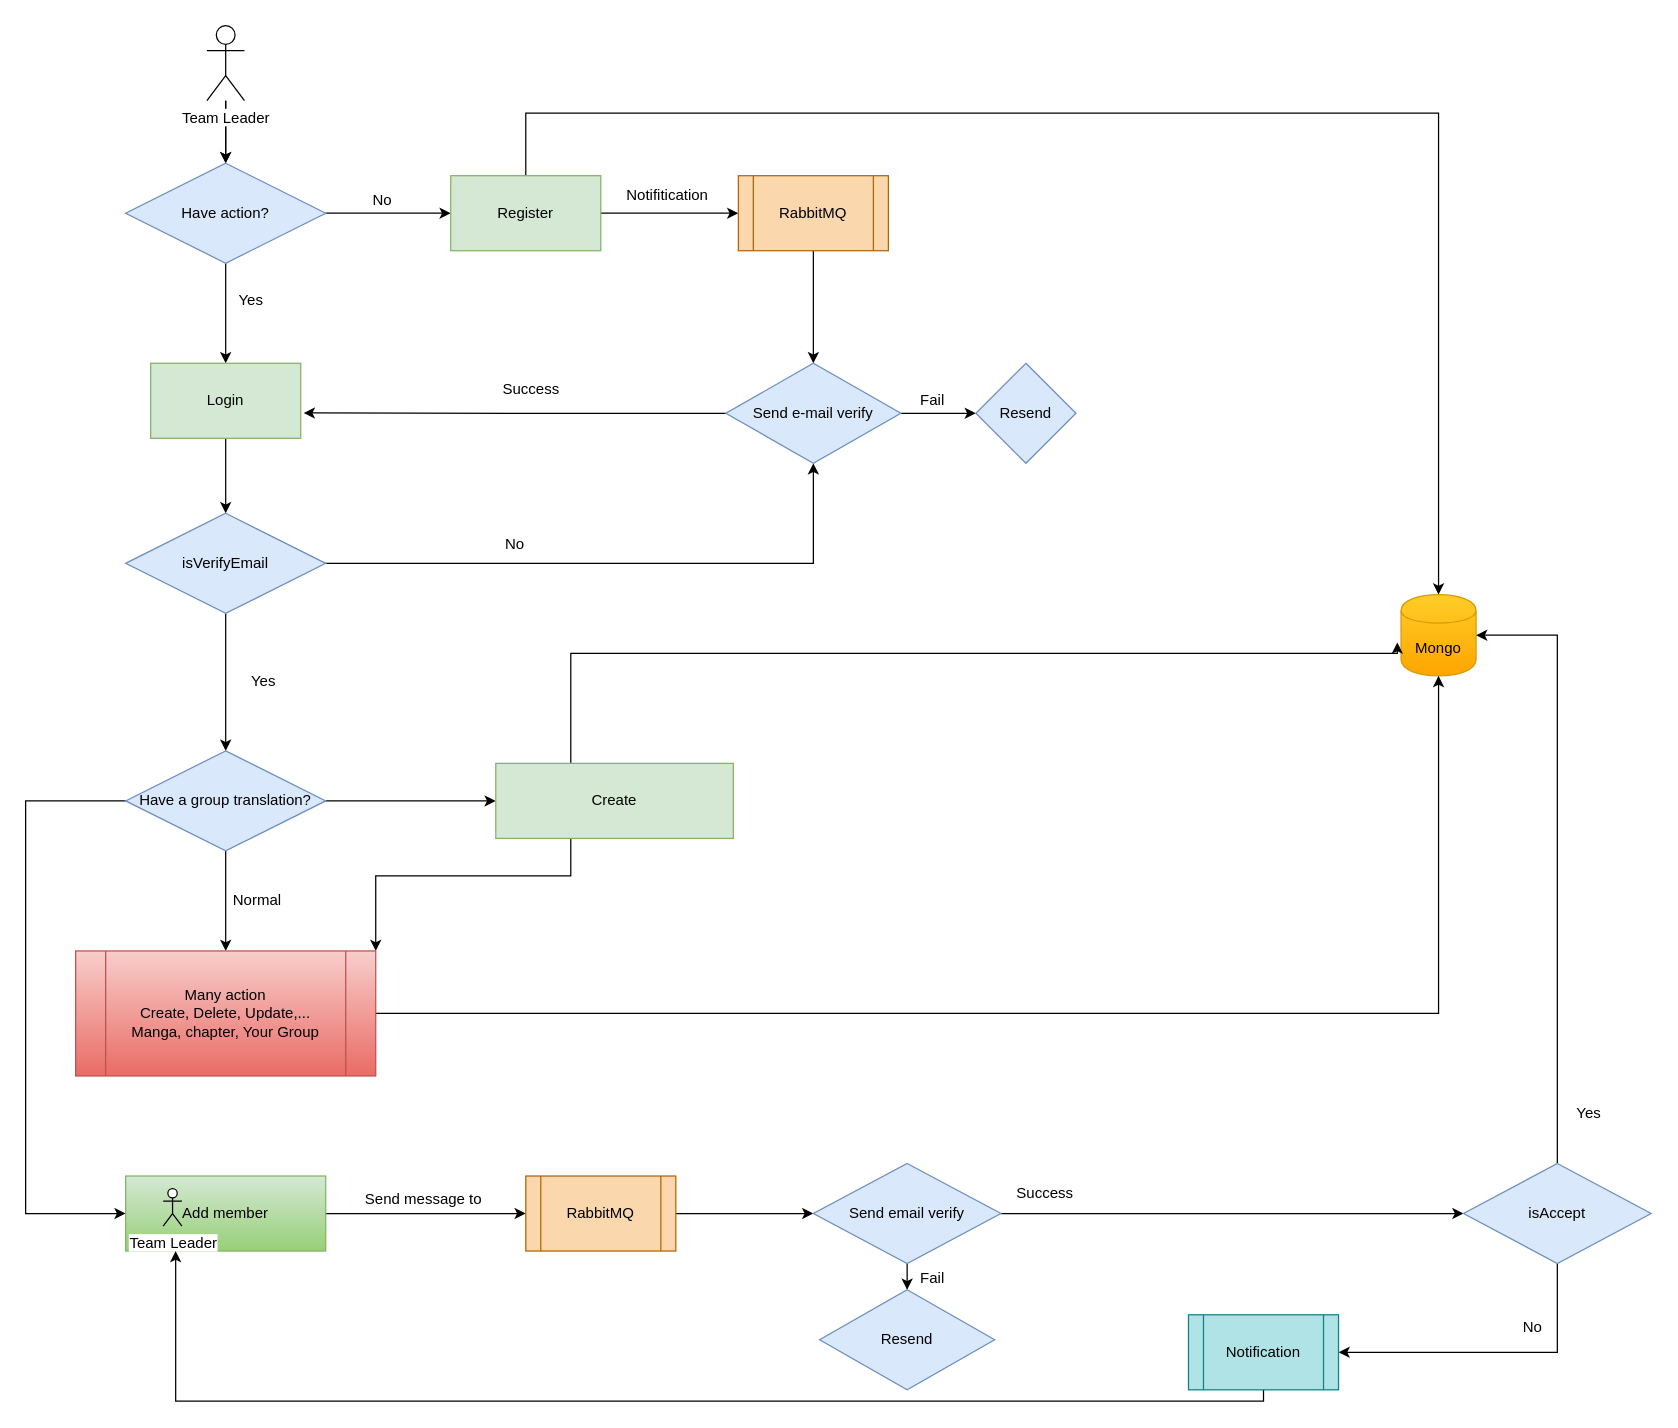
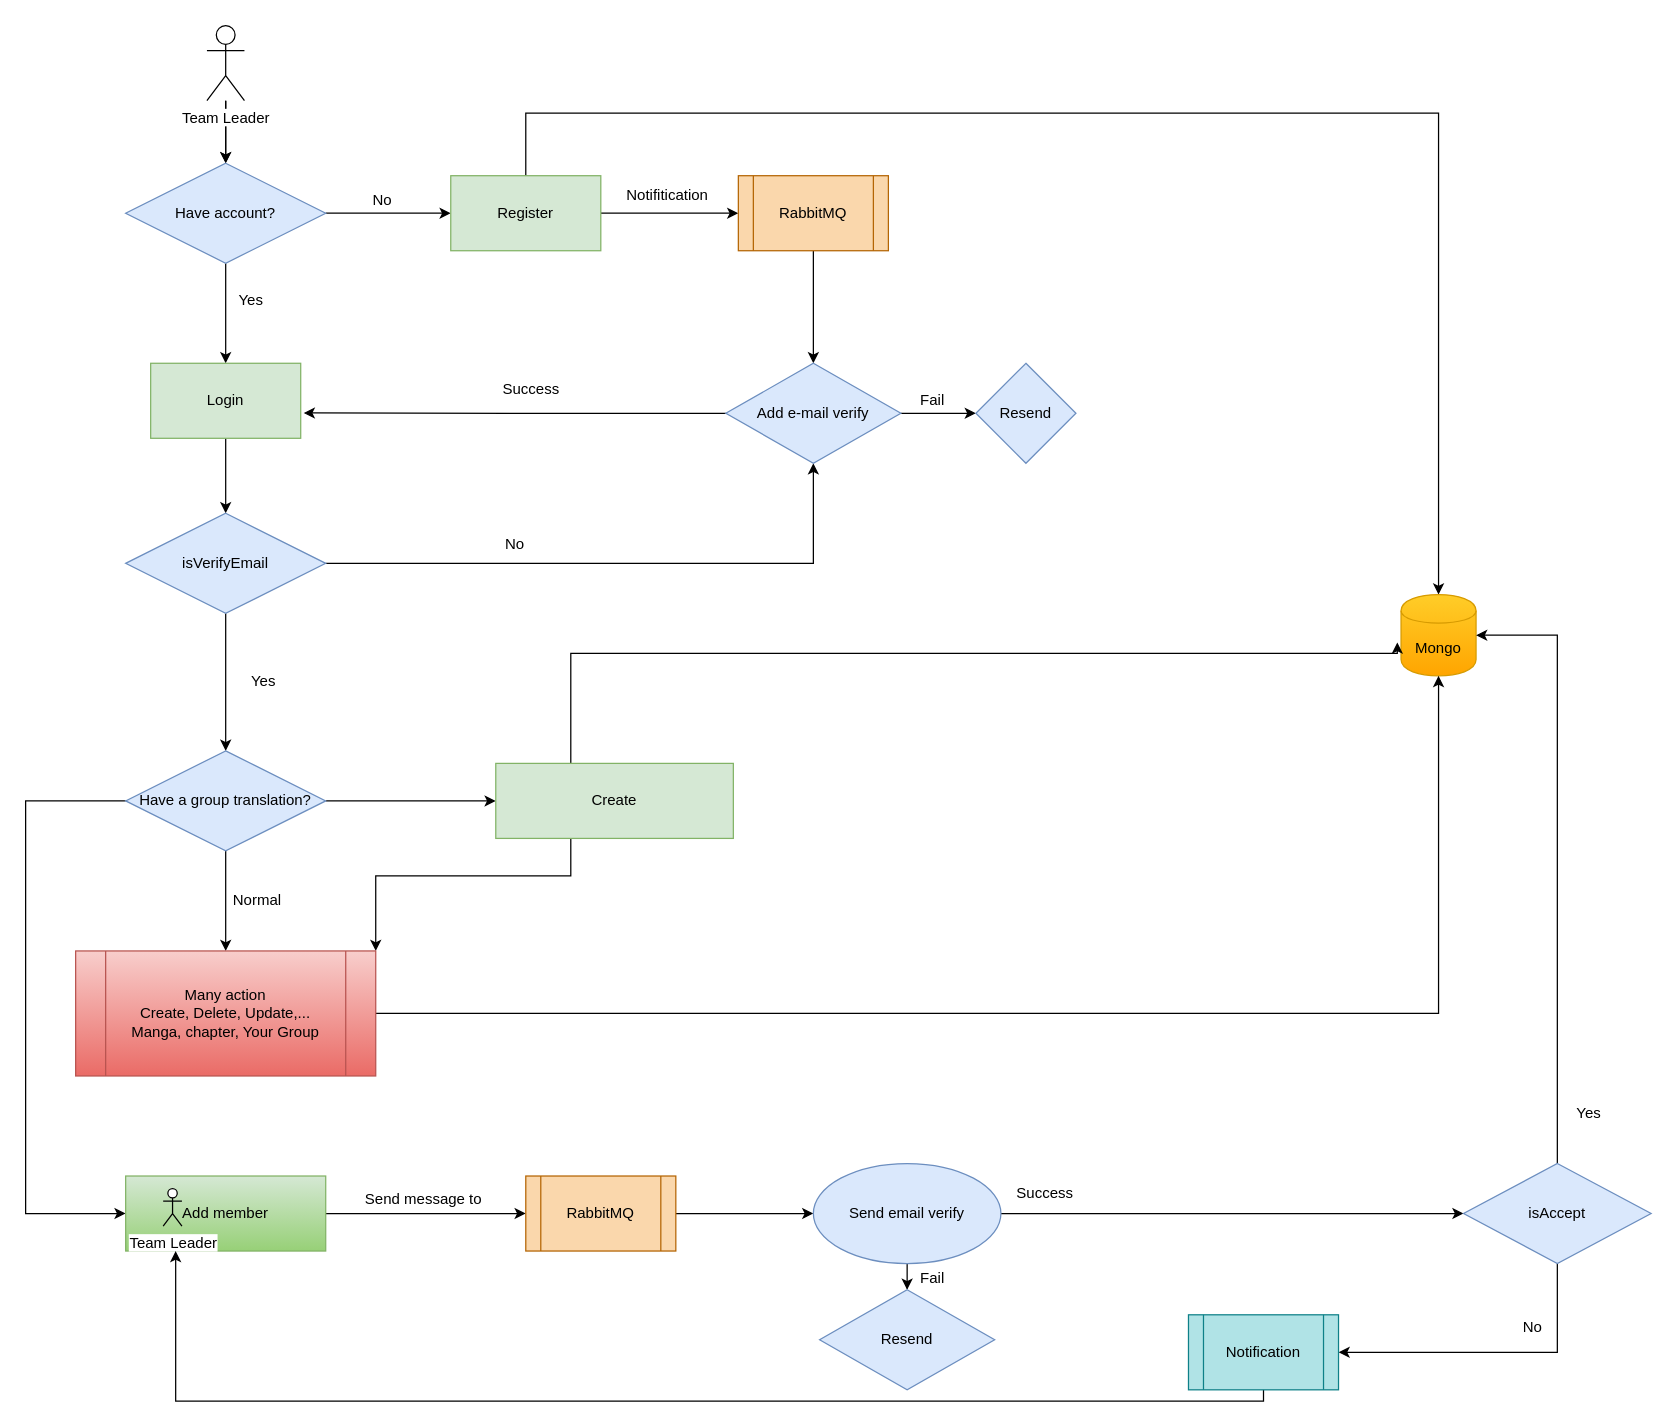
(226, 213) -> (226, 213)
(813, 413) -> (813, 413)
(907, 1213) -> (907, 1213)
